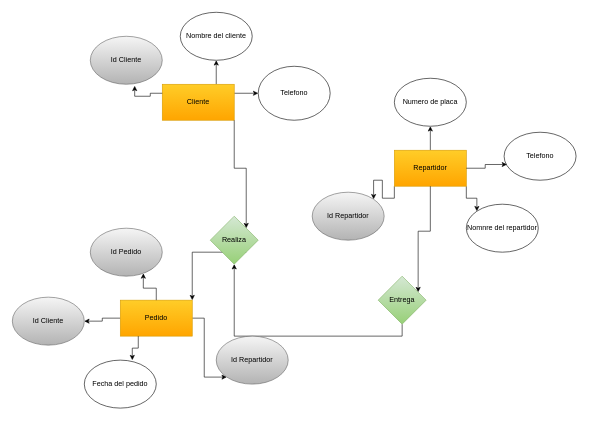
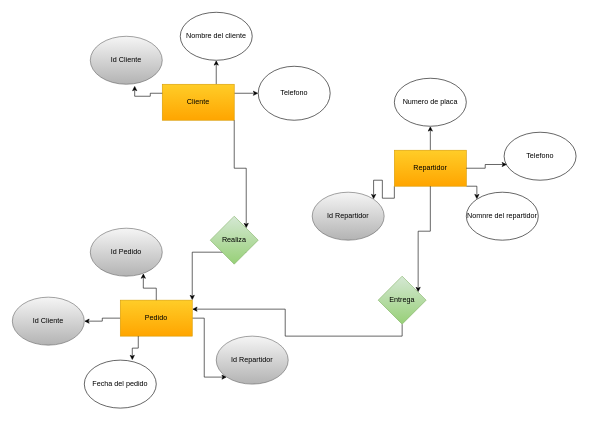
(503, 228) -> (503, 216)
(234, 336) -> (197, 309)
